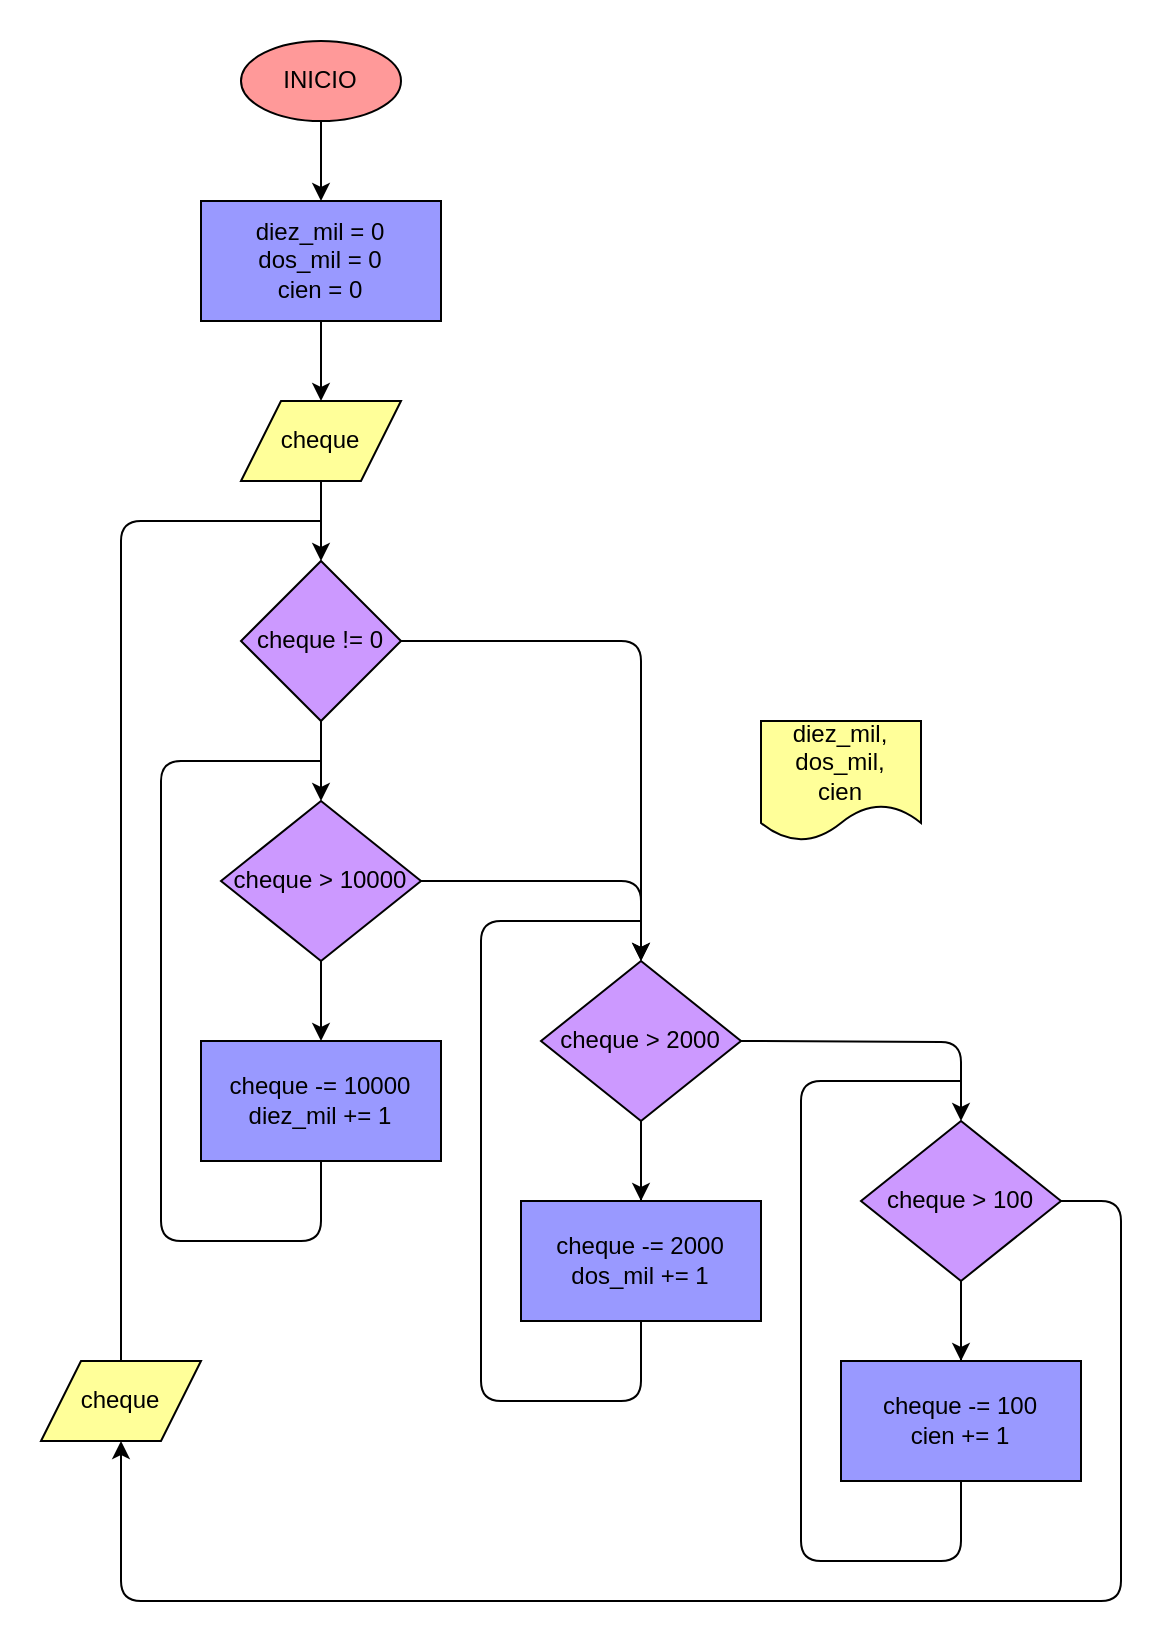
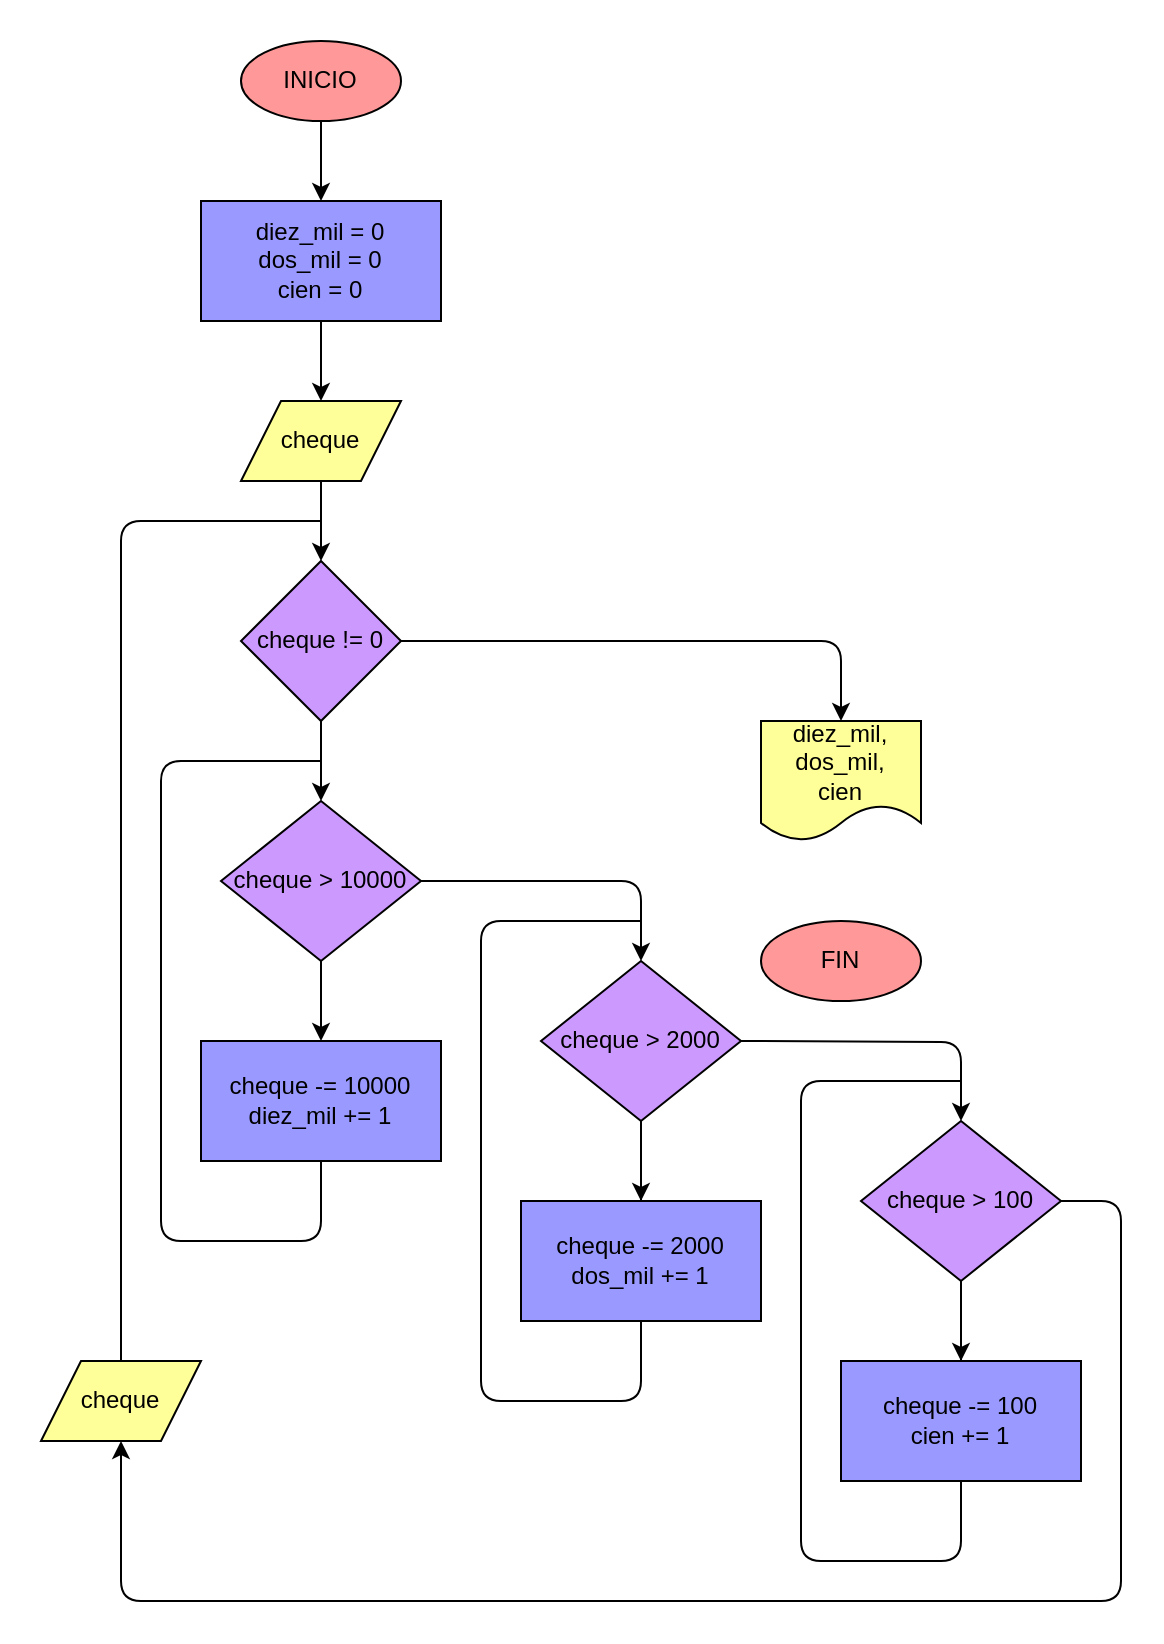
(641, 762) -> (759, 641)
none -> (841, 961)
